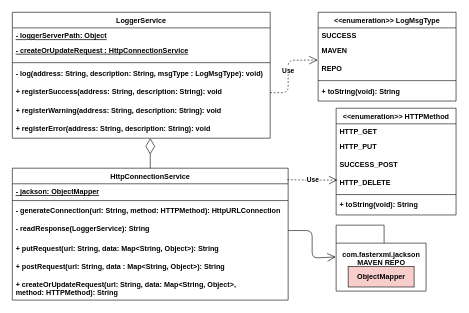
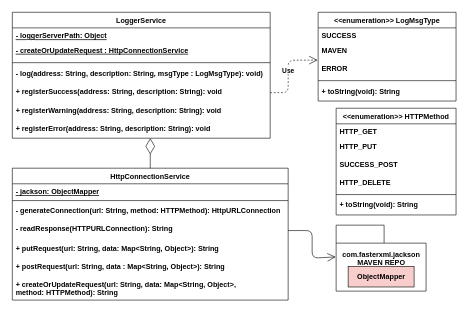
(330, 68) -> (332, 68)
(312, 180) -> none
(86, 229) -> (94, 229)
